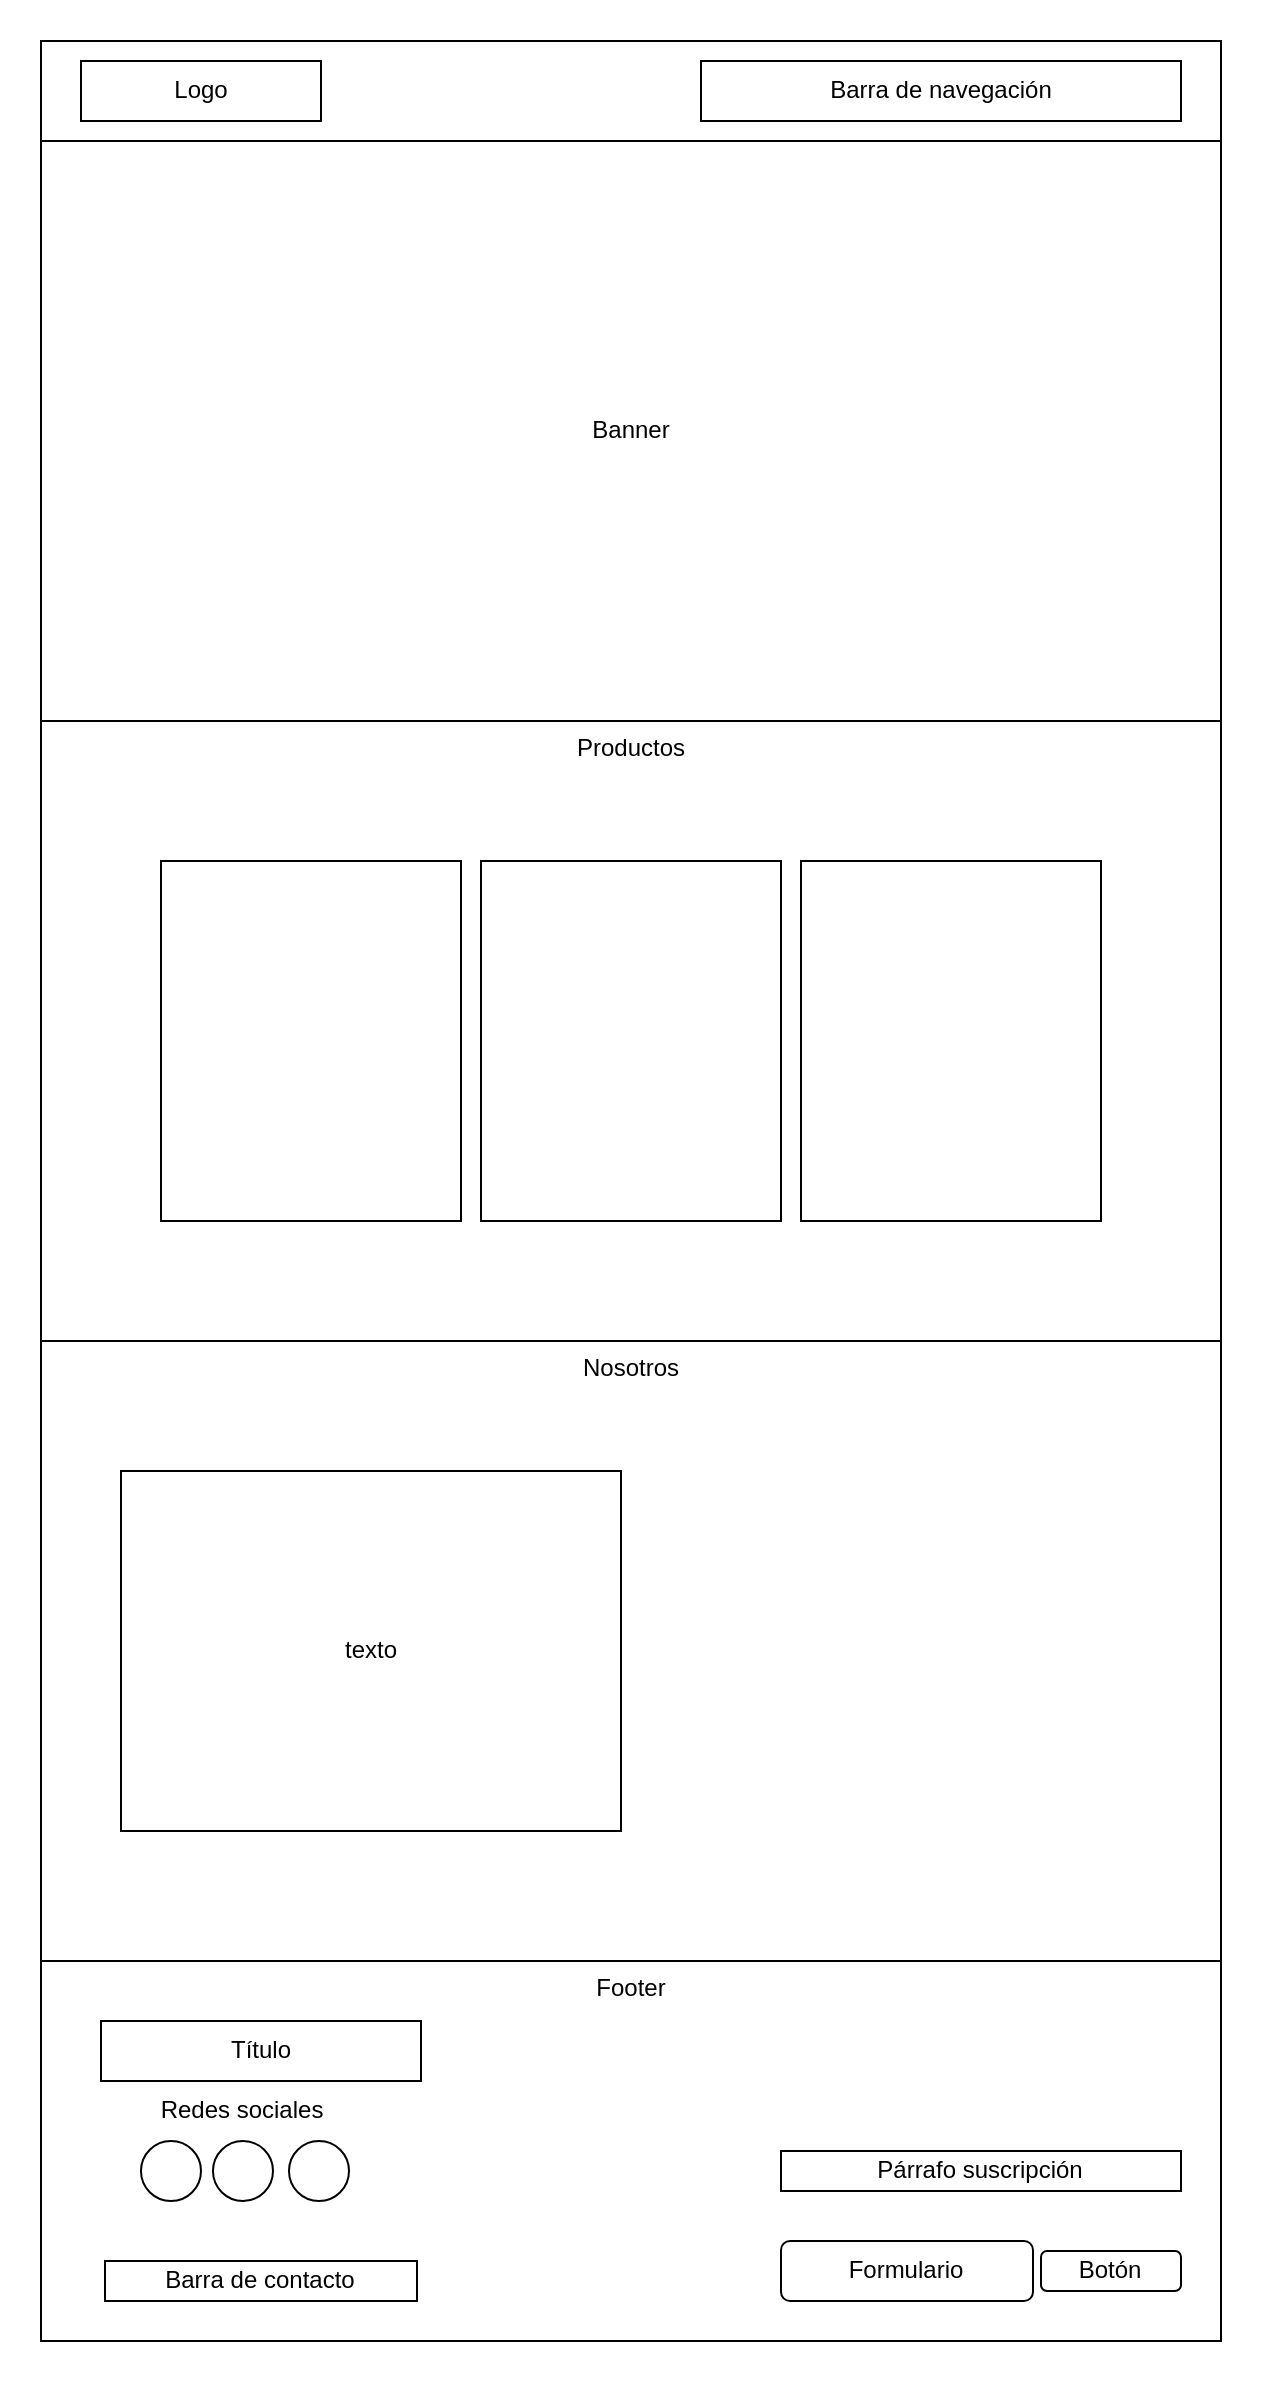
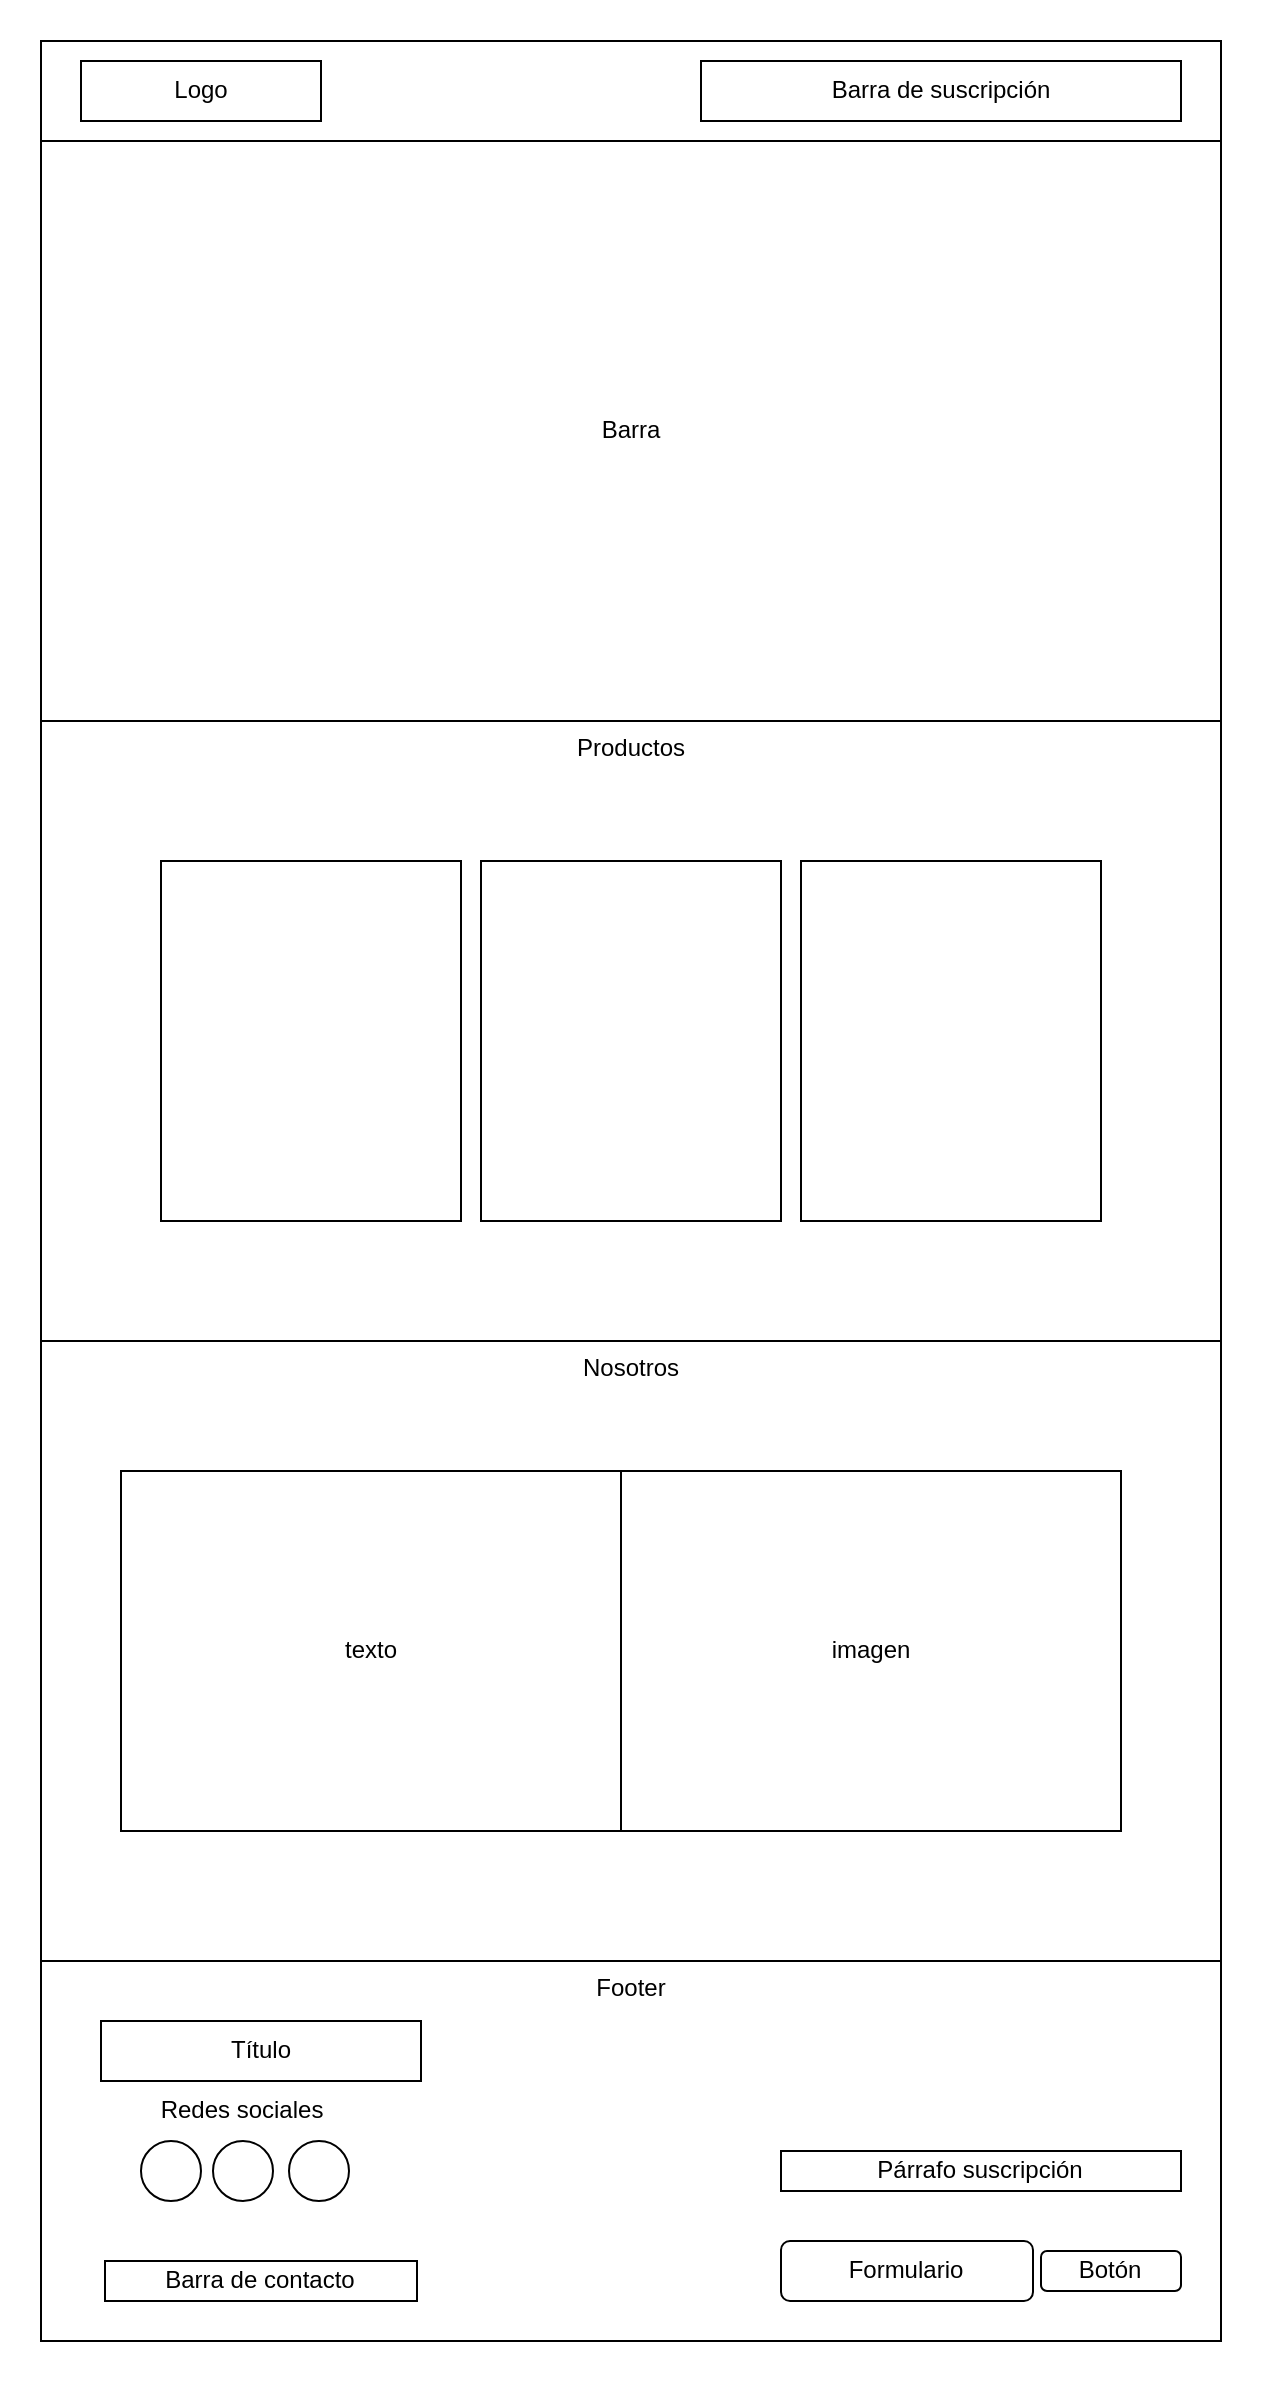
(942, 91) -> (942, 91)
(632, 431) -> (632, 431)
none -> (871, 1651)
